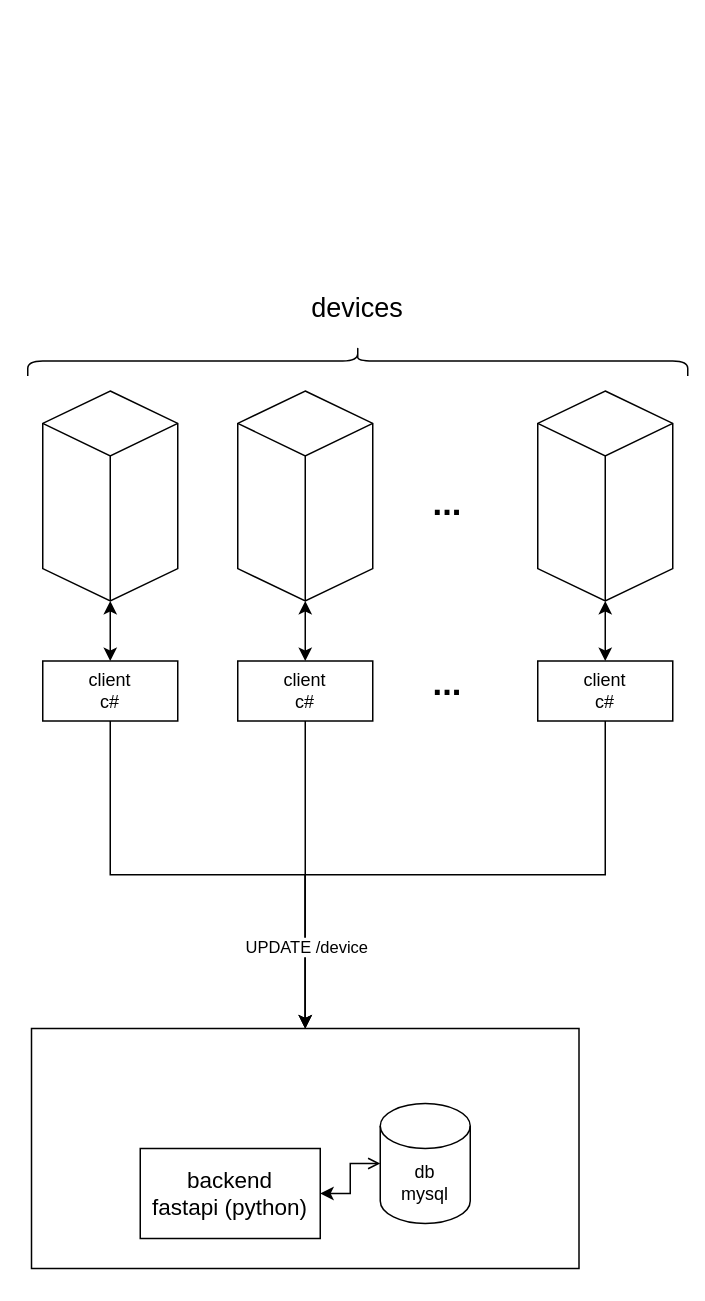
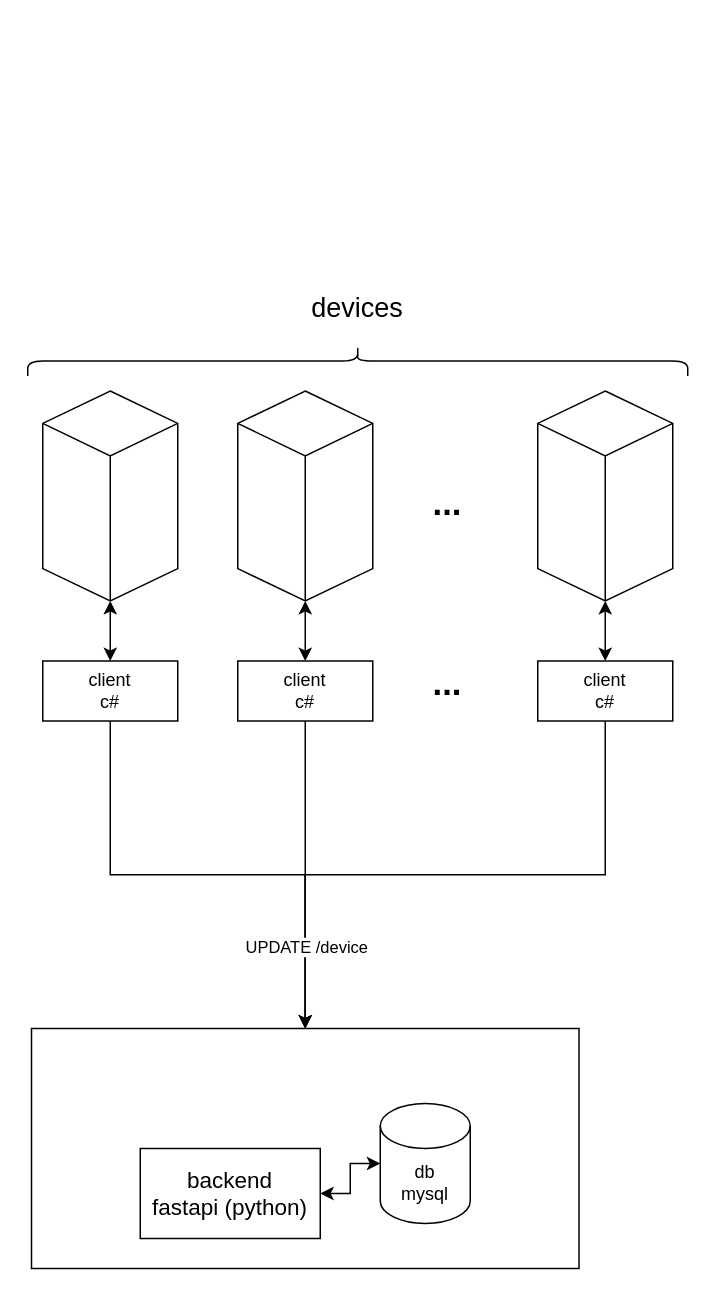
(371, 1163) -> (369, 1163)
